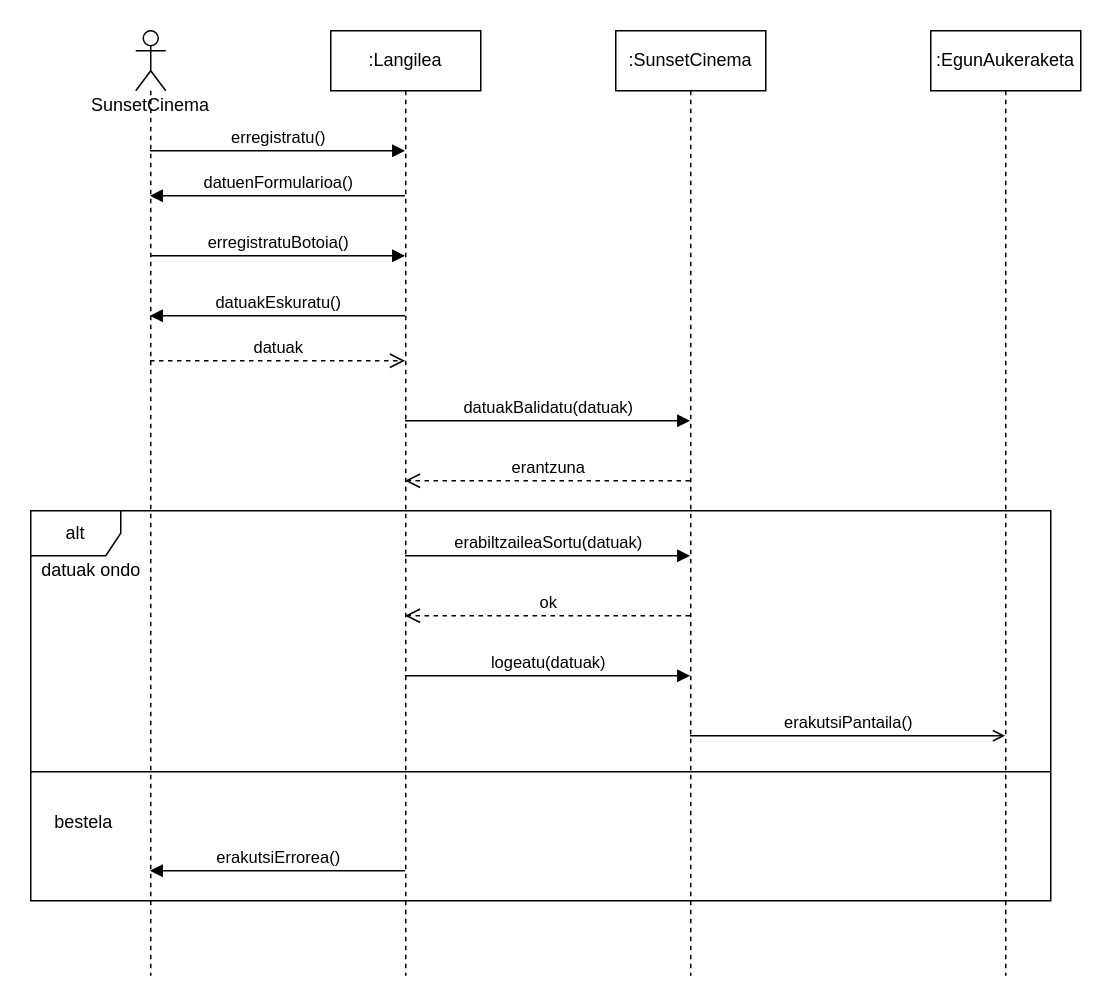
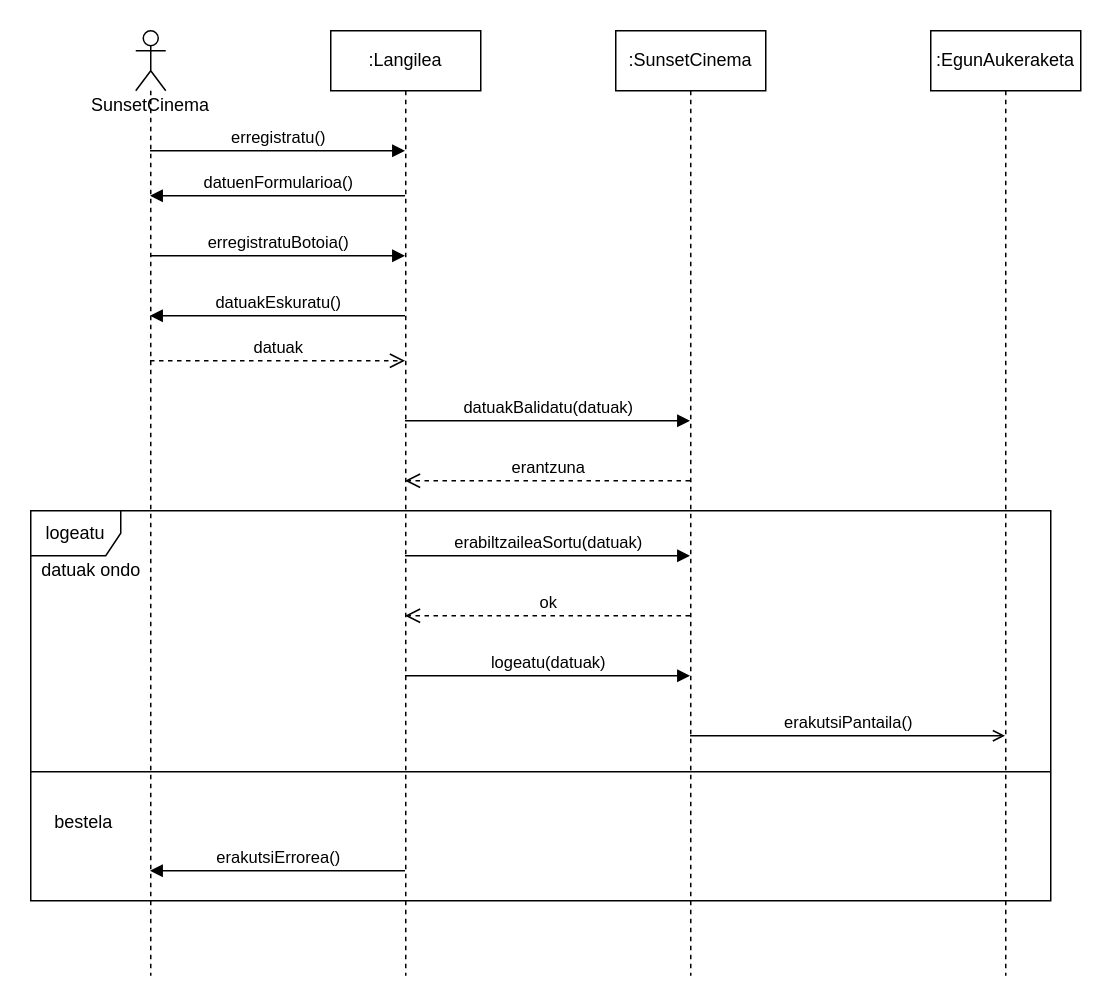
(76, 533) -> (76, 533)
